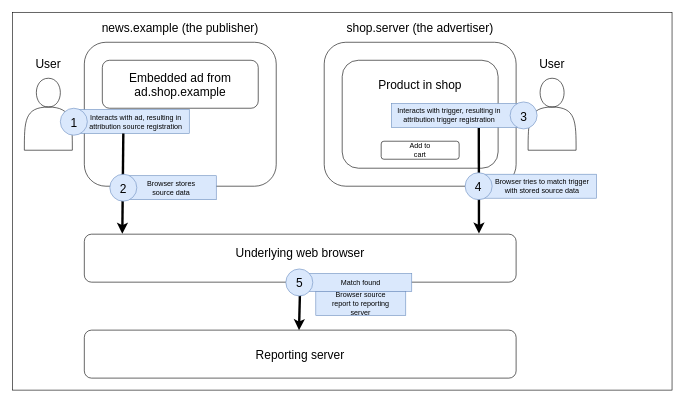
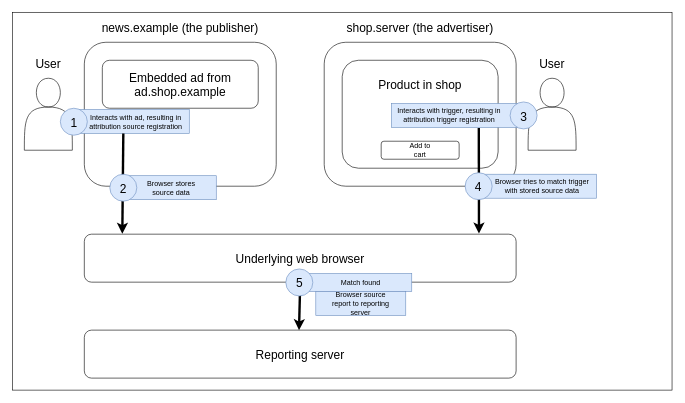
(300, 252) -> (300, 258)
